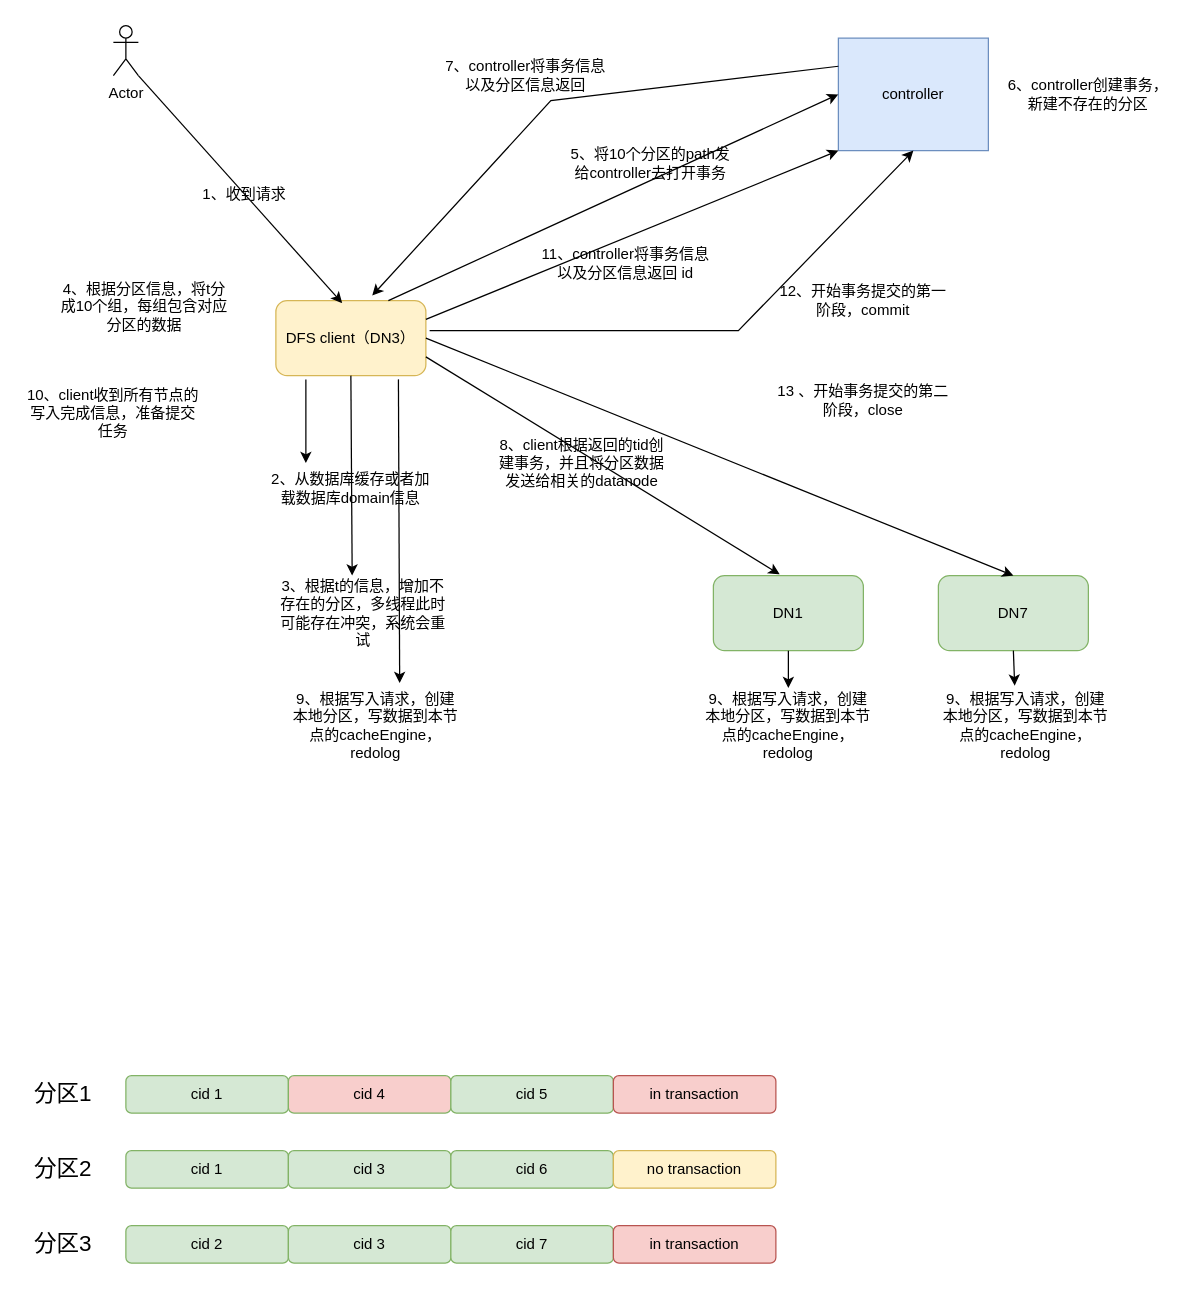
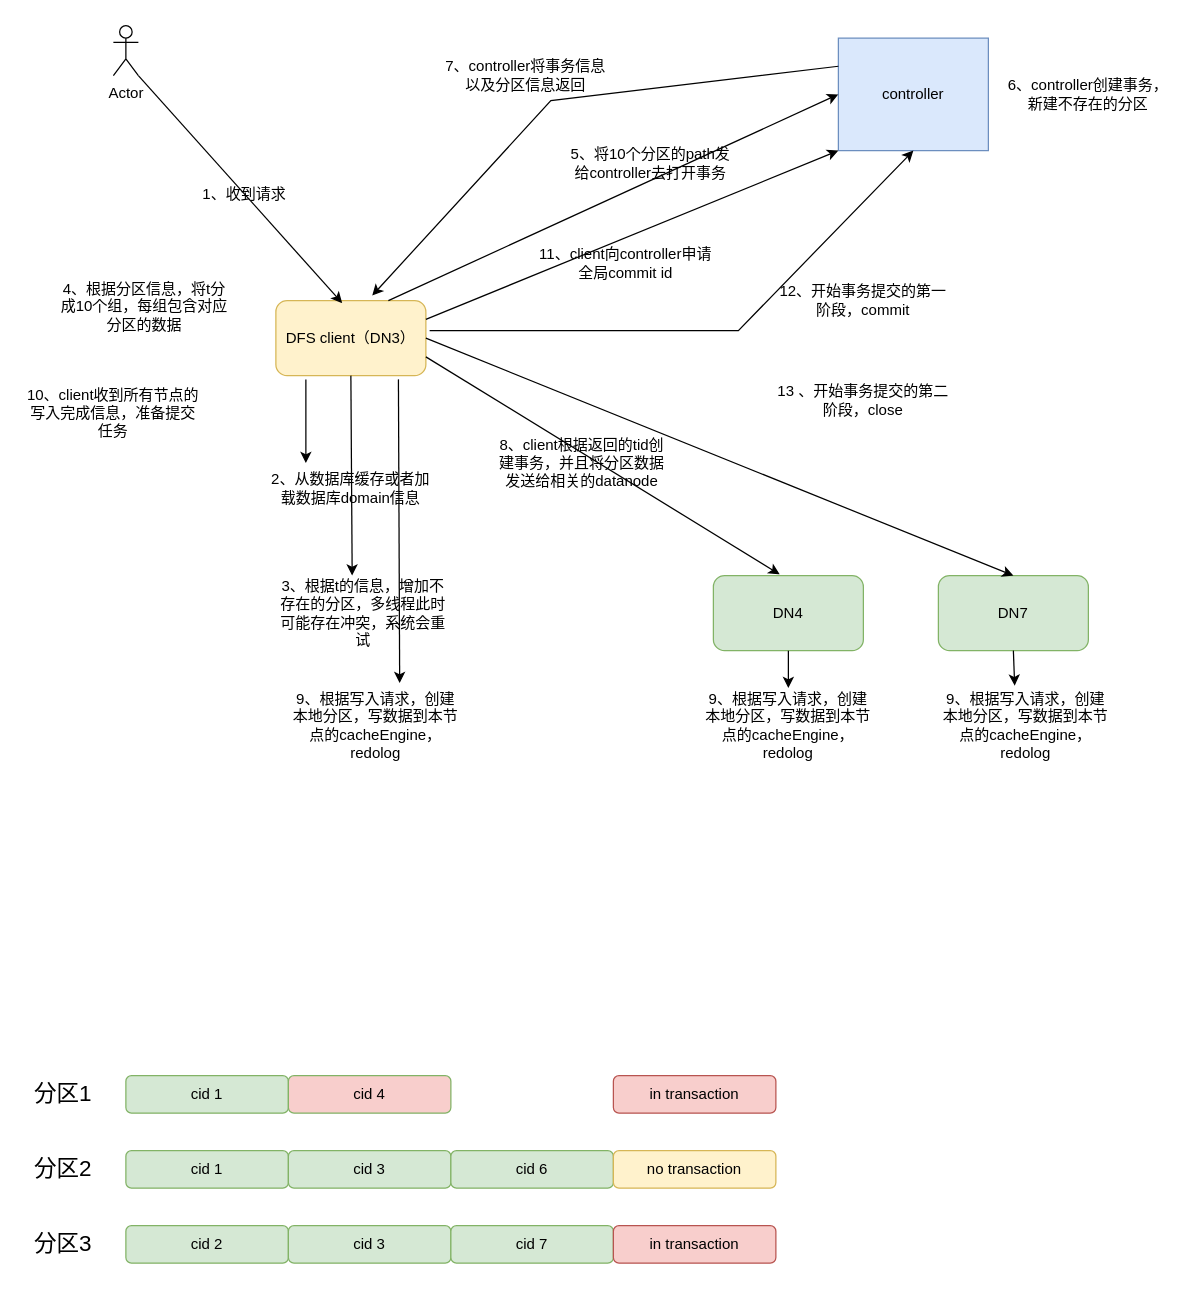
(626, 263) -> (626, 263)
(788, 613) -> (788, 613)
(532, 1094) -> none
